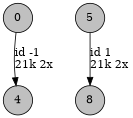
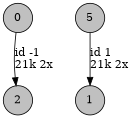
(18, 100) -> (18, 100)
(90, 100) -> (90, 100)
